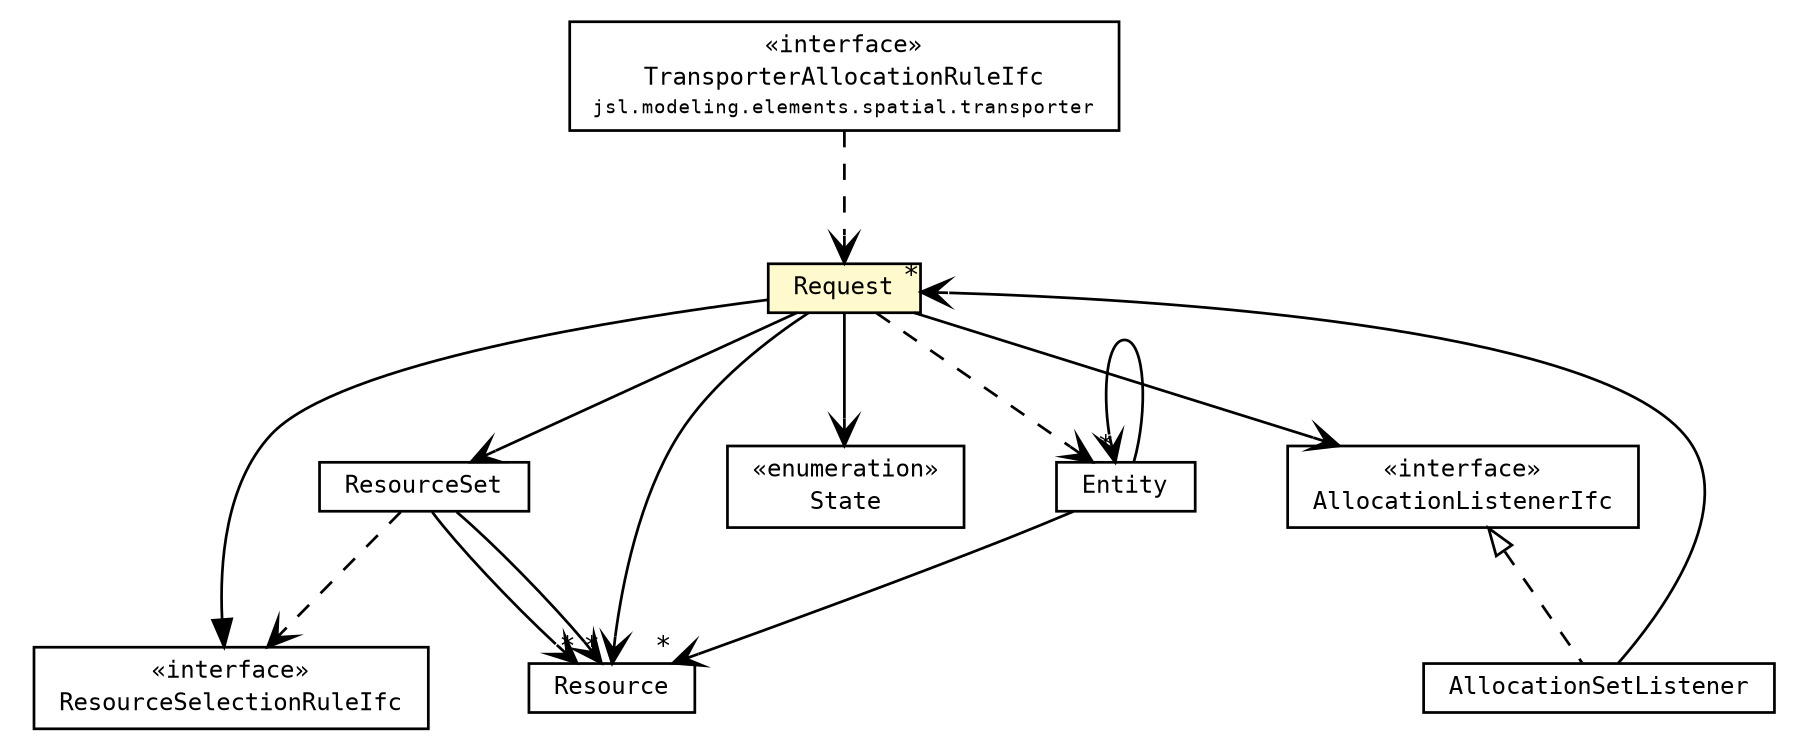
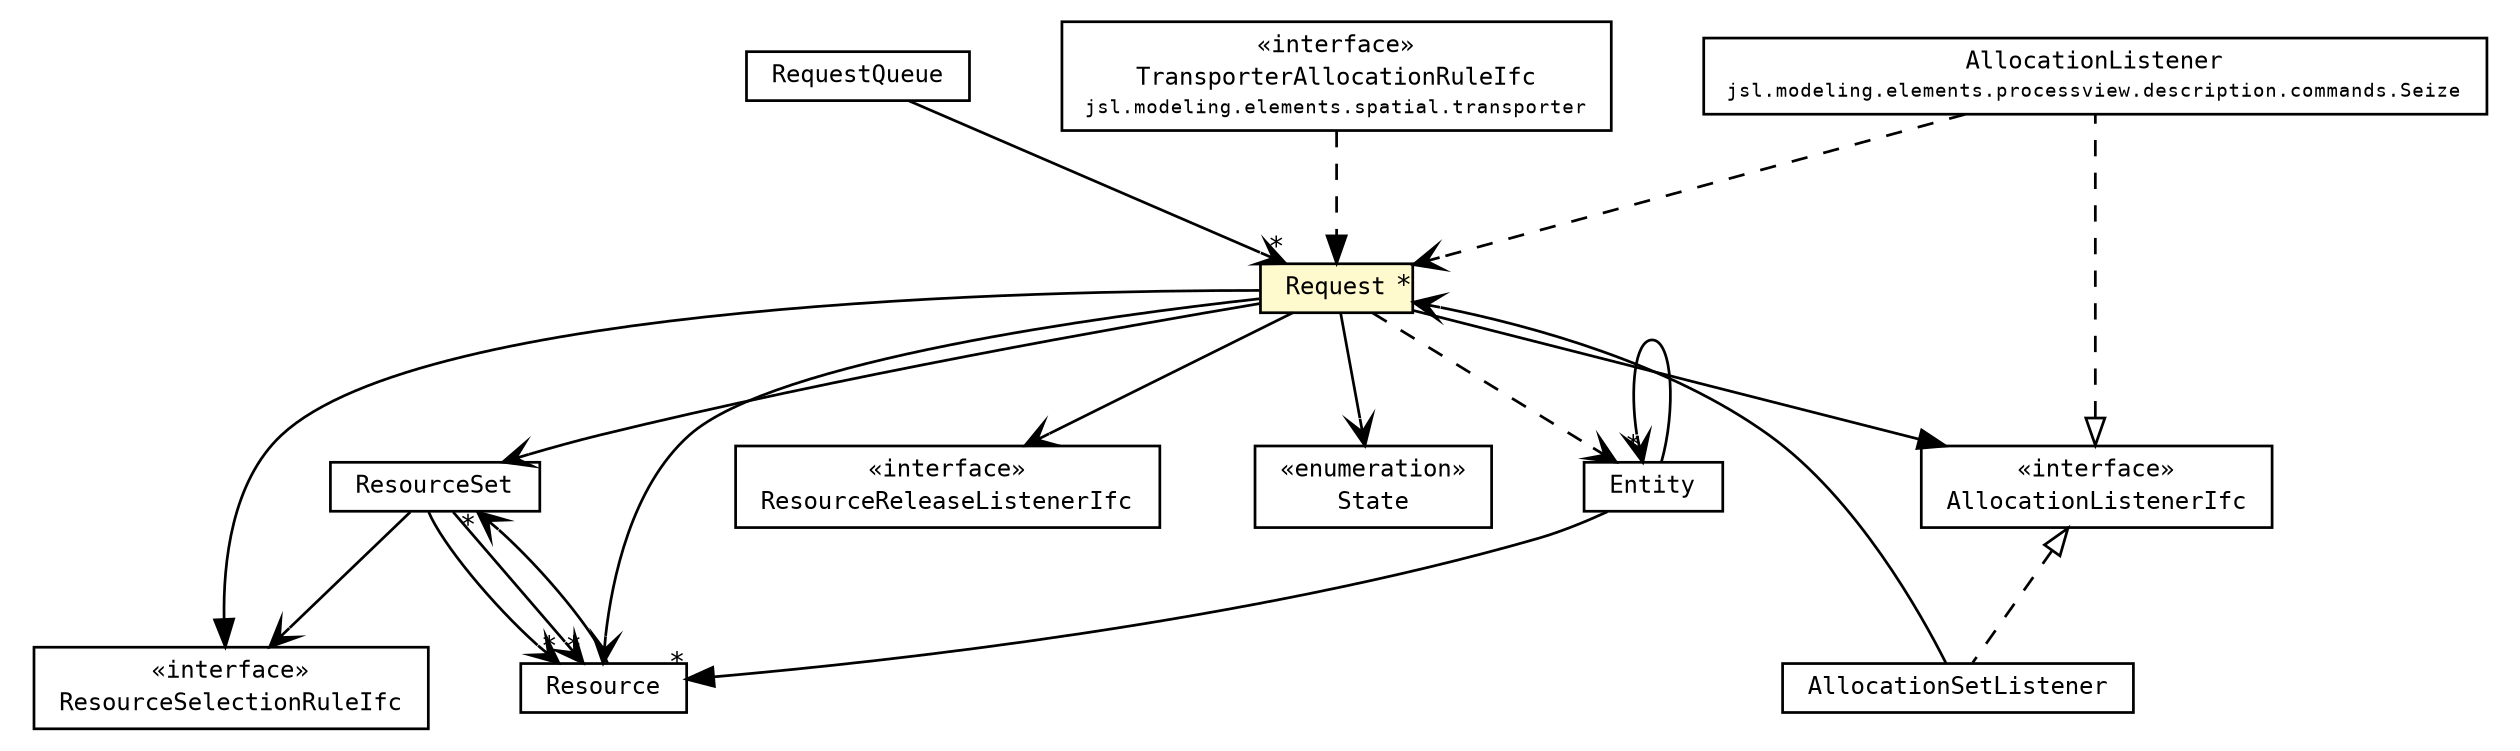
none -> (858, 76)
none -> (2095, 76)
(844, 183) -> (1337, 183)
(1123, 378) -> (1742, 394)
none -> (948, 487)
(344, 569) -> (350, 570)
(887, 585) -> (1166, 620)
none -> (559, 592)
